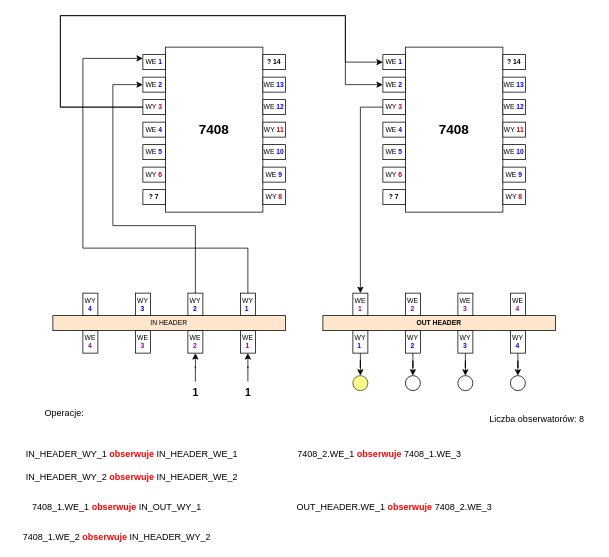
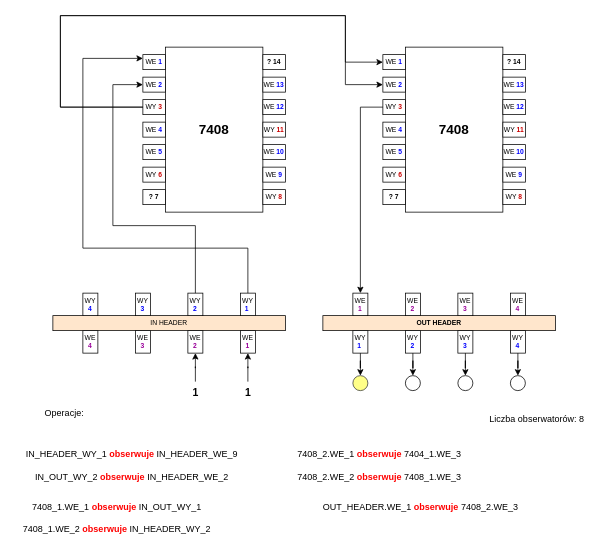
(132, 454) -> (132, 454)
(380, 454) -> (380, 454)
(132, 477) -> (132, 477)
none -> (379, 477)
(394, 507) -> (420, 507)
(117, 537) -> (117, 529)
